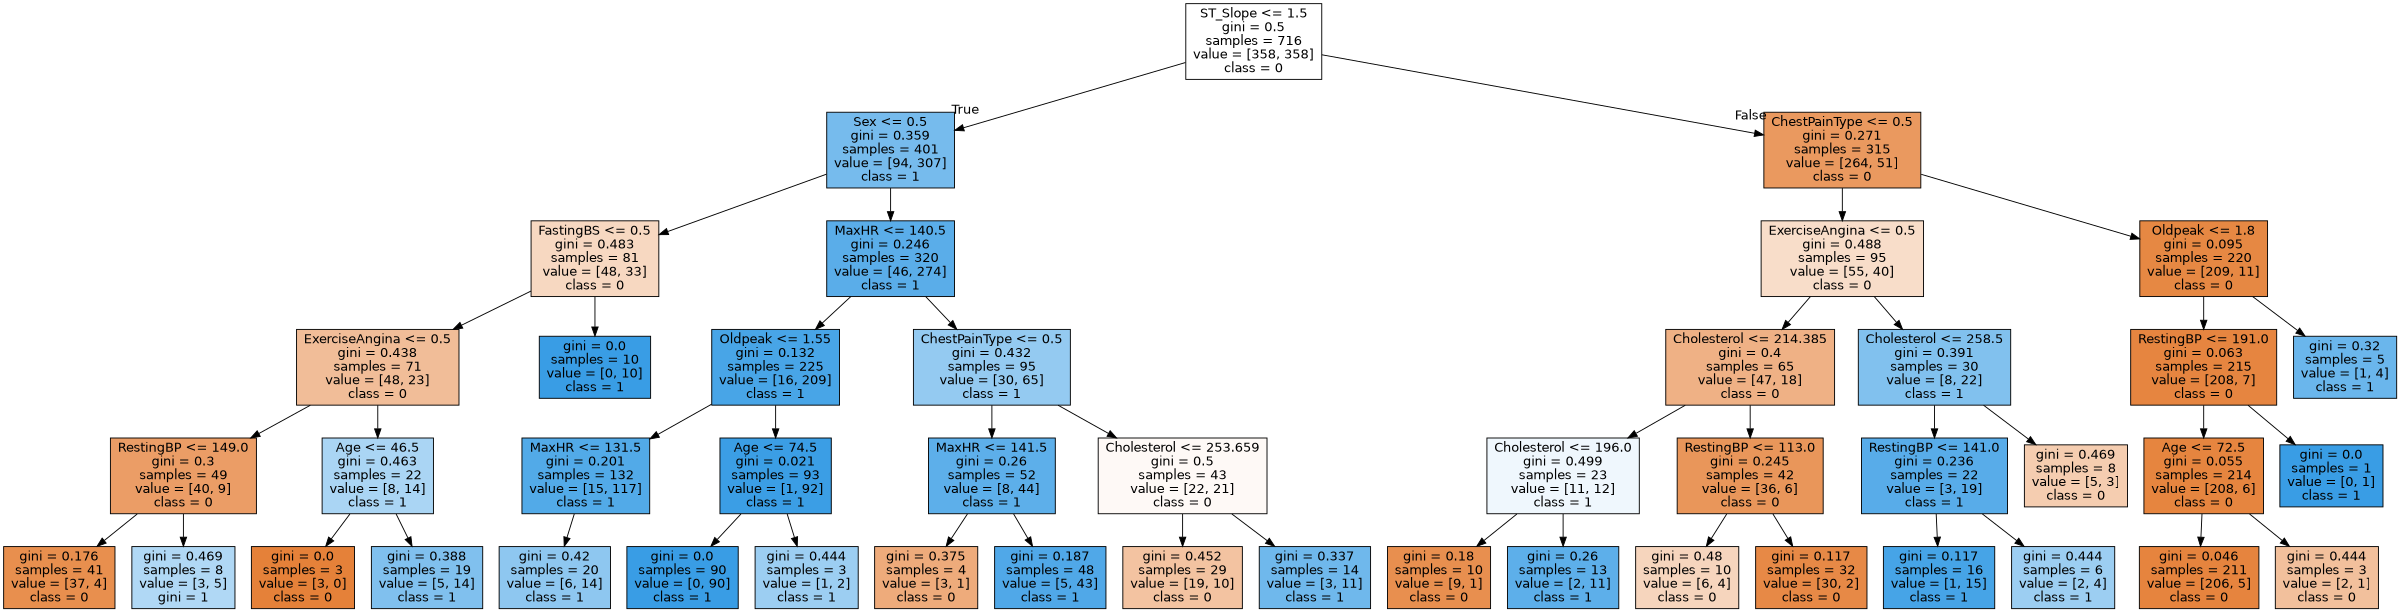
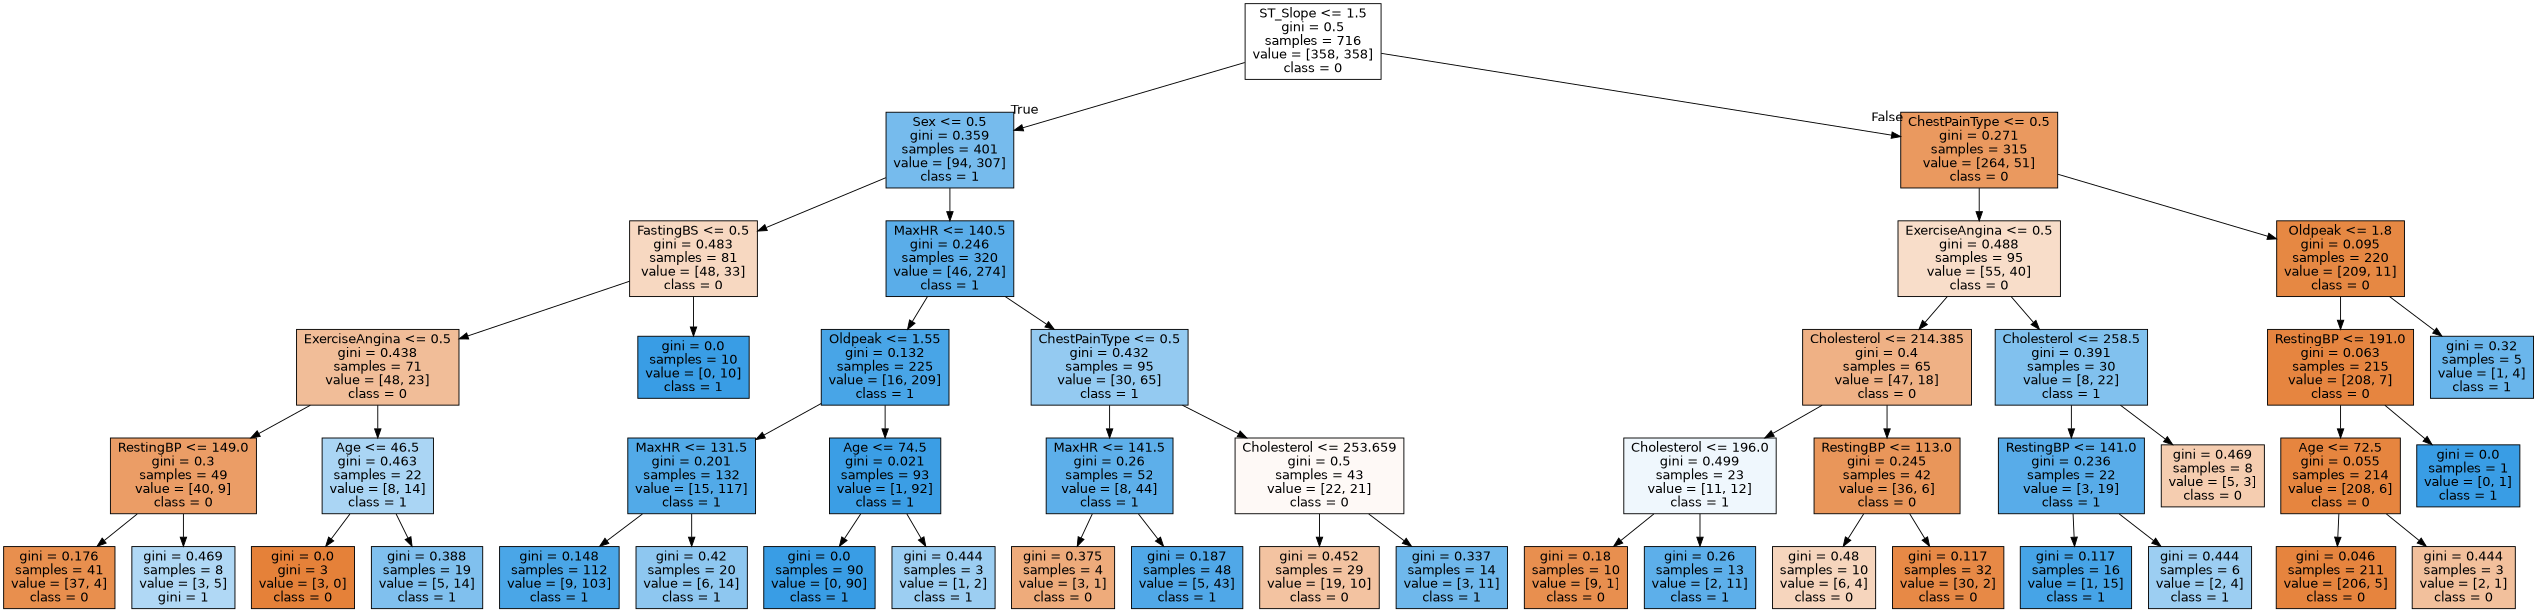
(303, 578) -> (303, 578)
none -> (559, 578)
